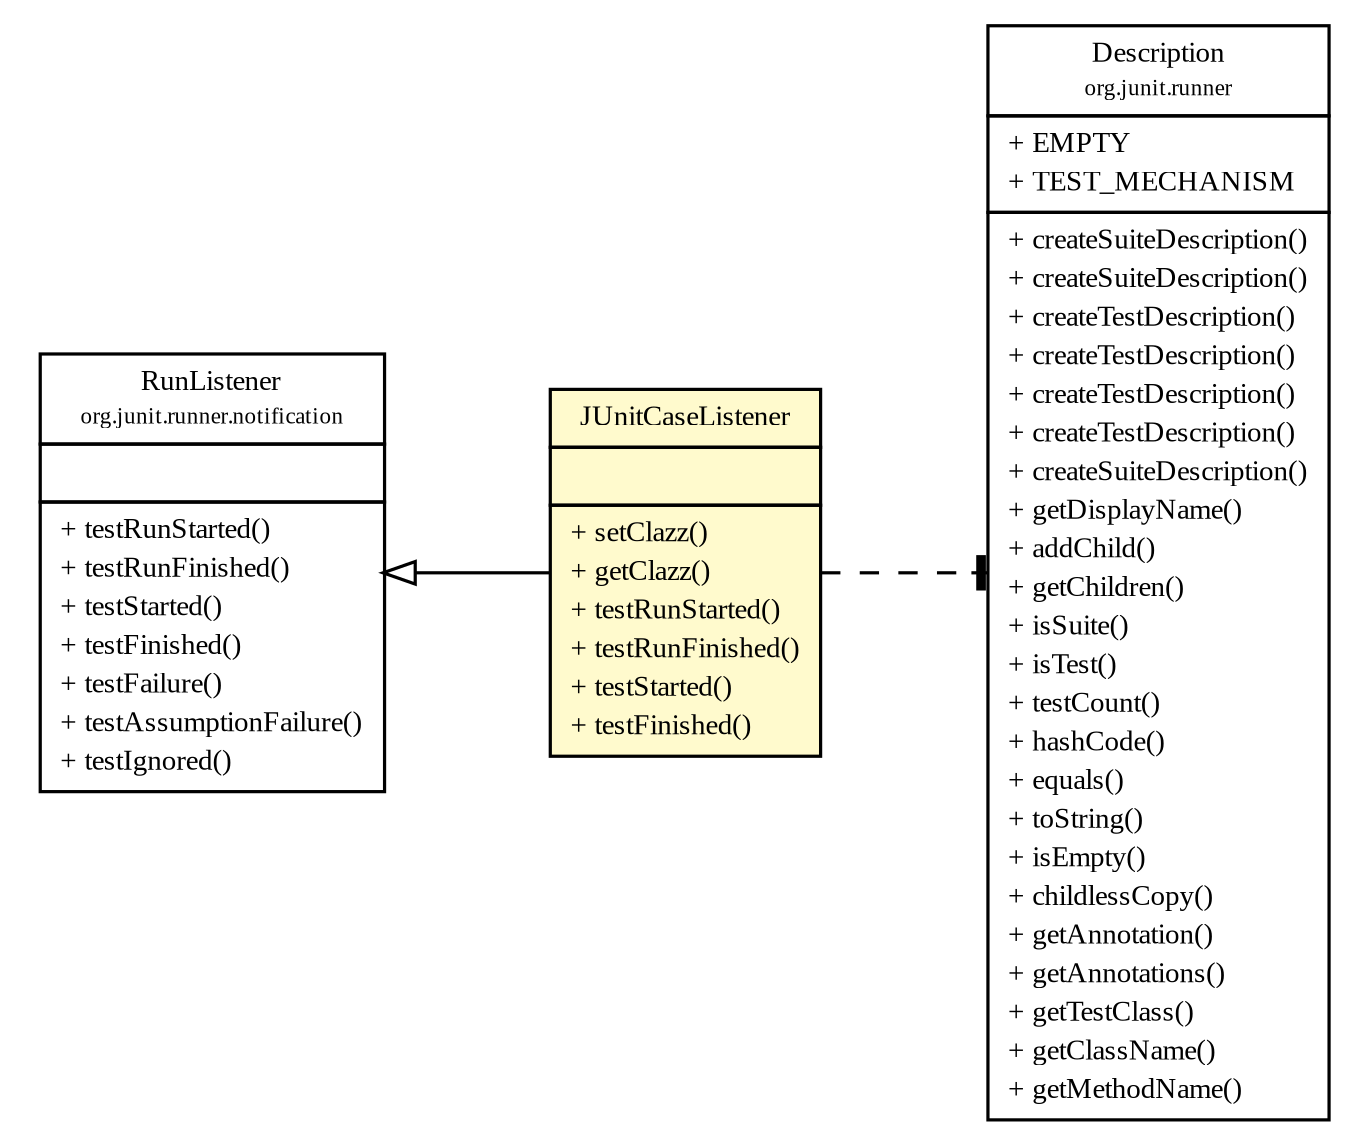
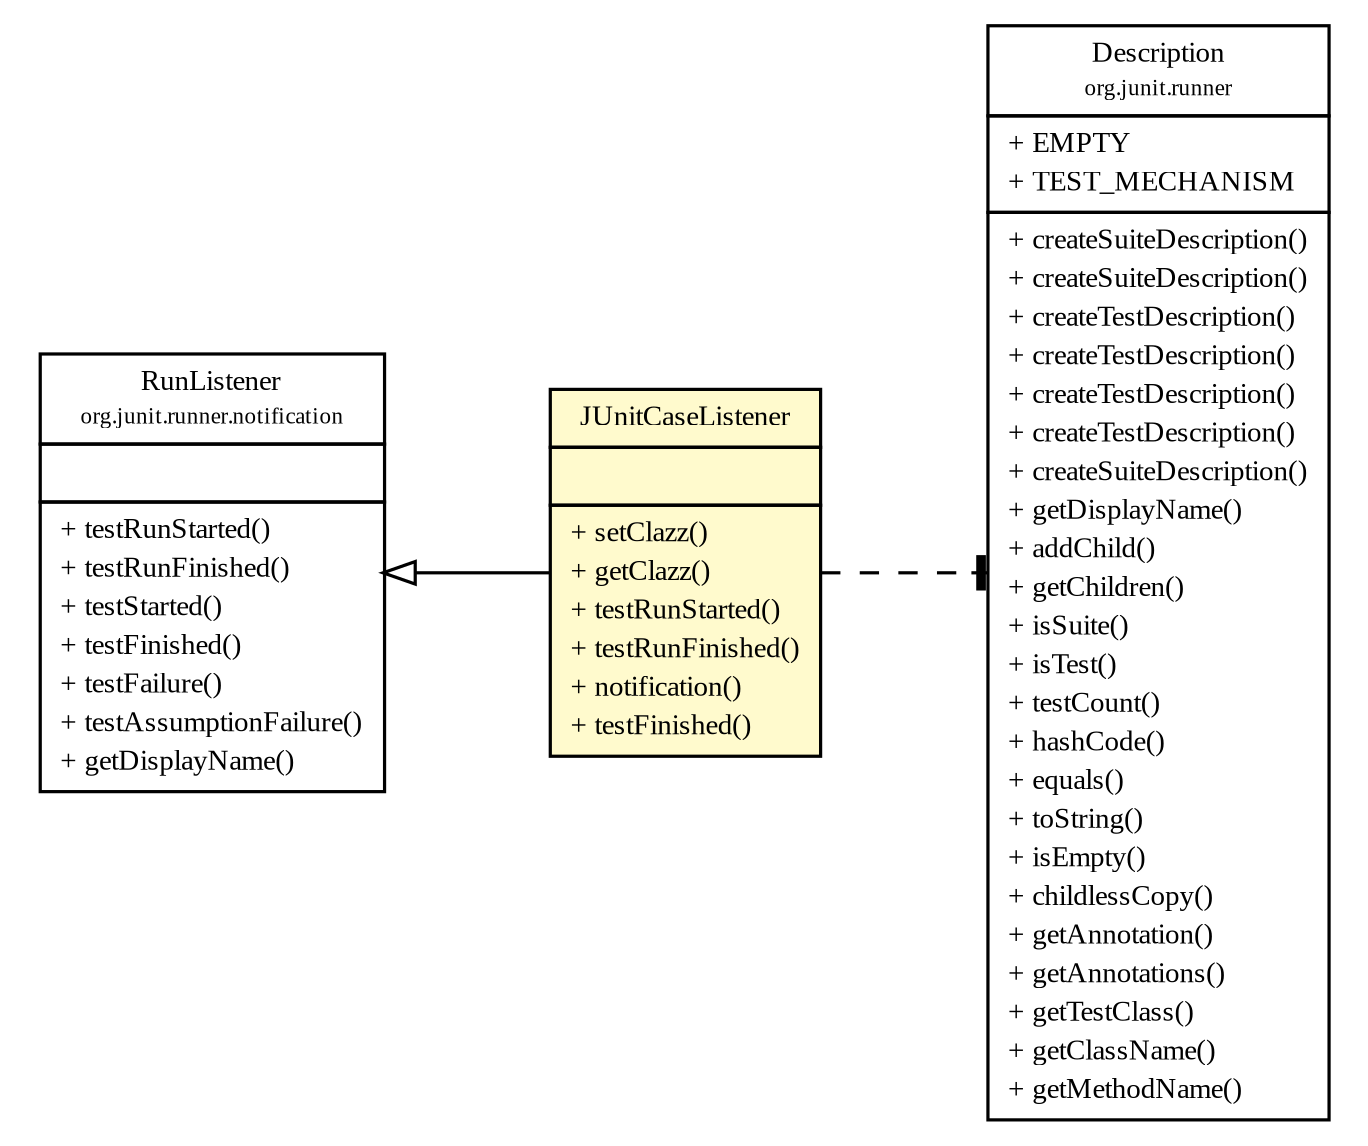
(652, 687) -> (656, 687)
(146, 761) -> (179, 761)
